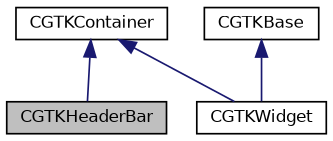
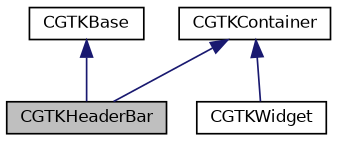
(262, 79) -> (87, 79)
